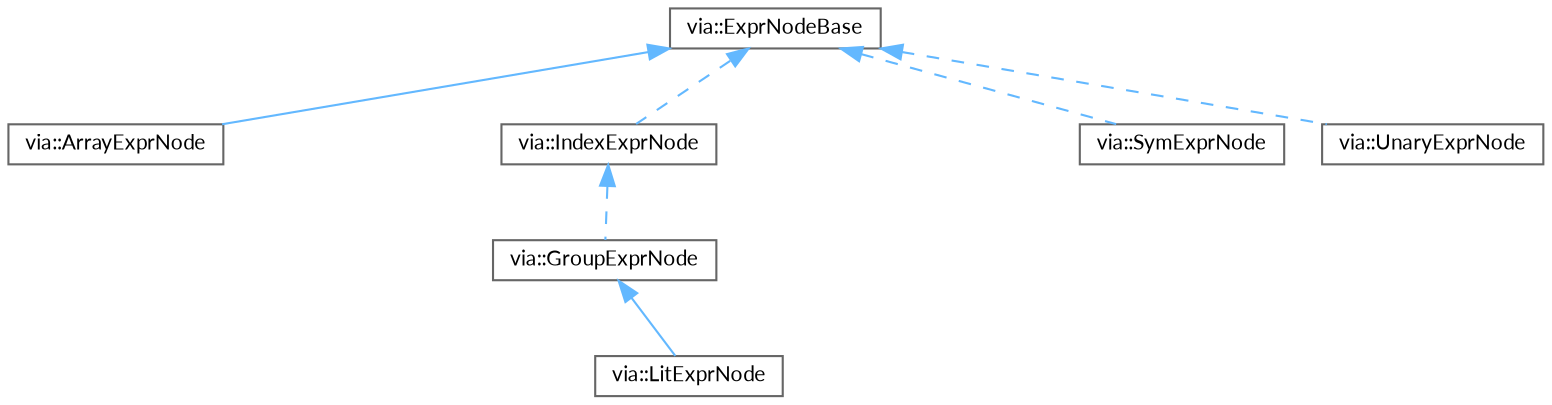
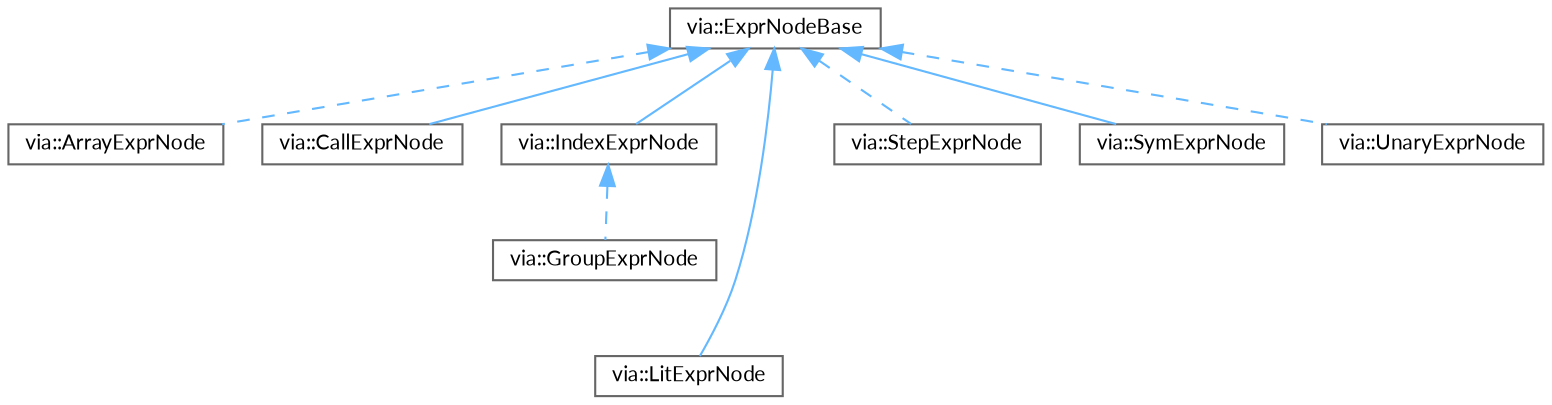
(435, 88) -> (435, 88)
(989, 89) -> (989, 89)
(683, 92) -> (683, 92)
none -> (362, 144)
none -> (938, 144)
(653, 327) -> (752, 217)
